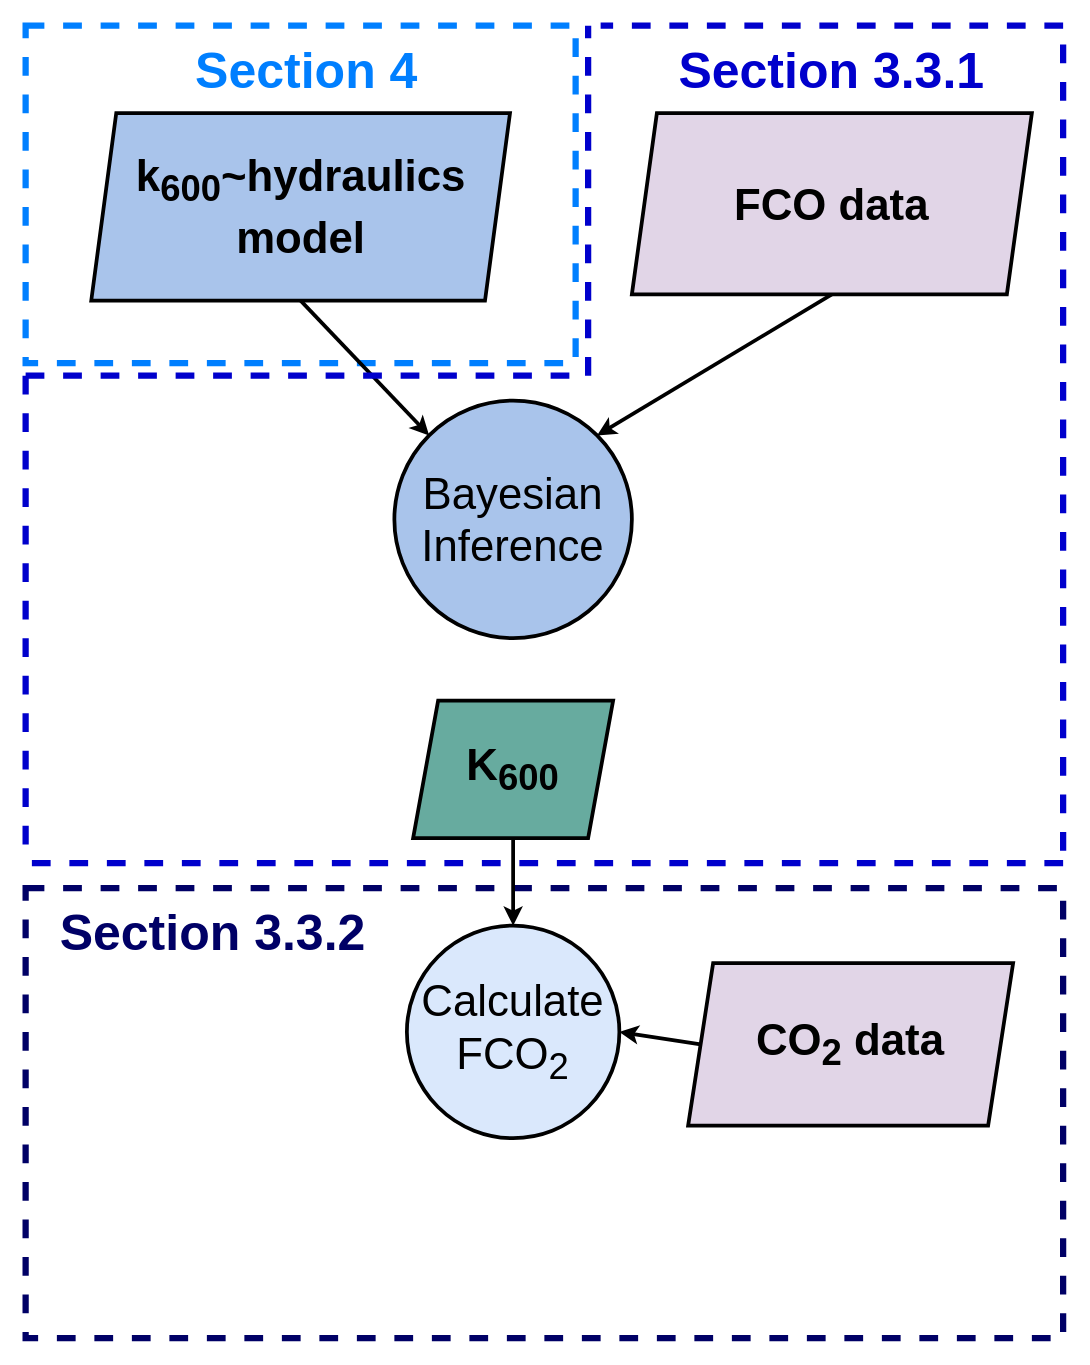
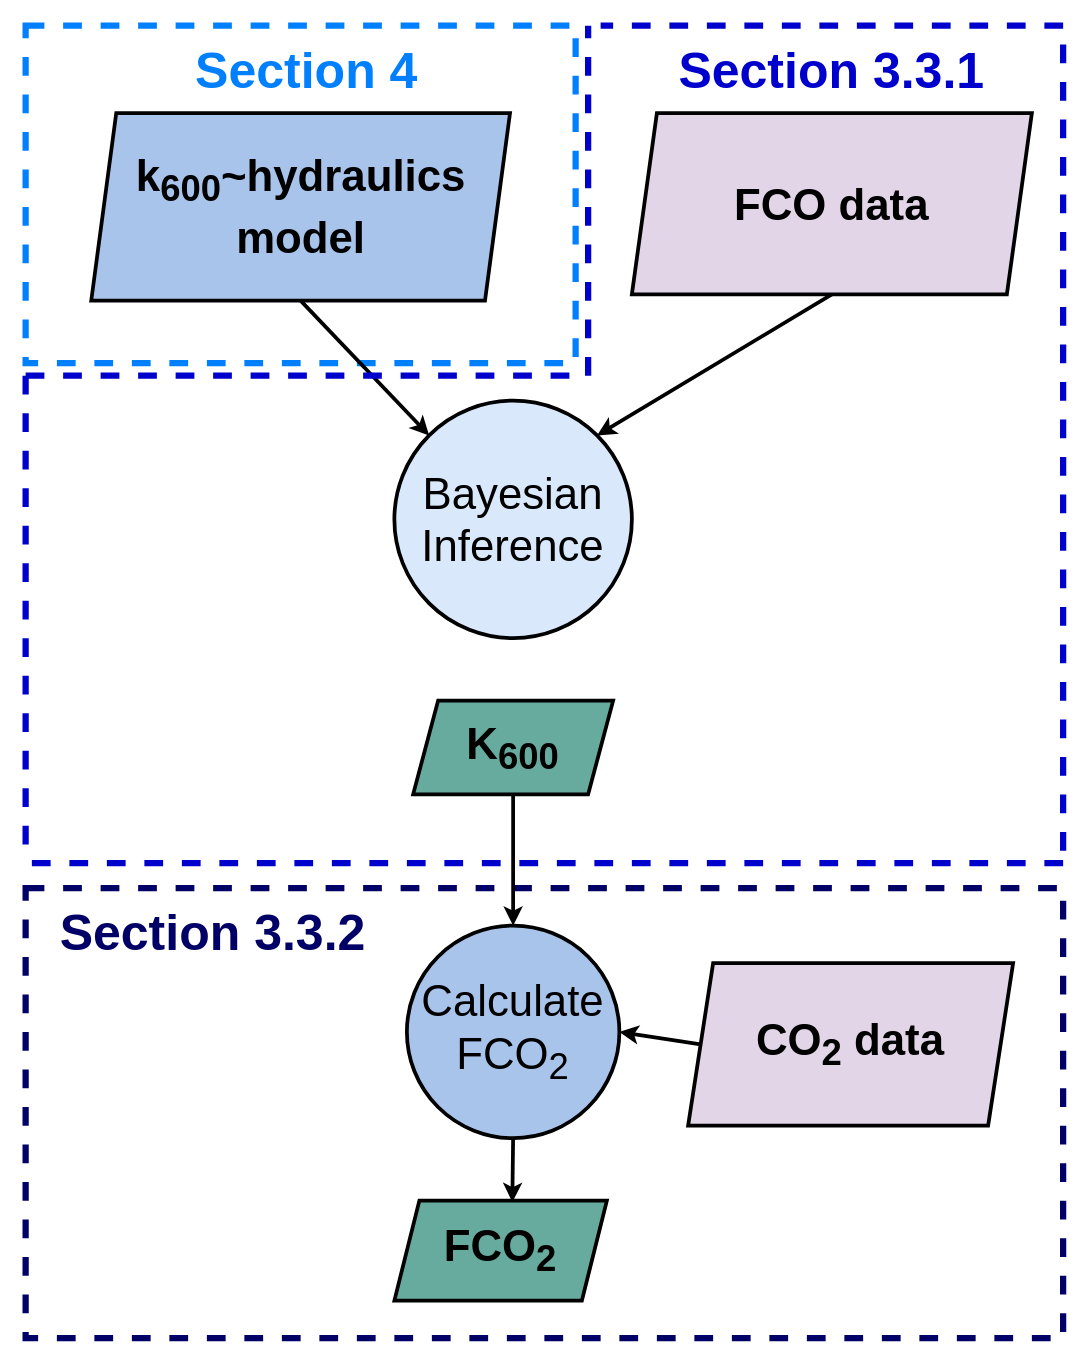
(513, 519) -> (513, 519)
(513, 769) -> (513, 748)
(513, 1032) -> (513, 1032)
none -> (513, 1163)
none -> (501, 1251)
